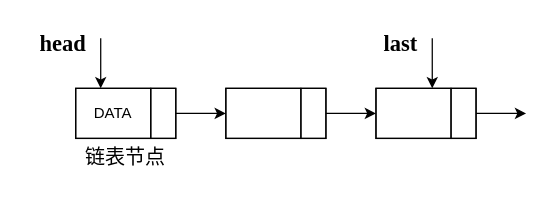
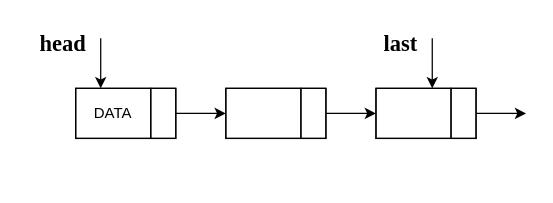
(126, 157) -> none
